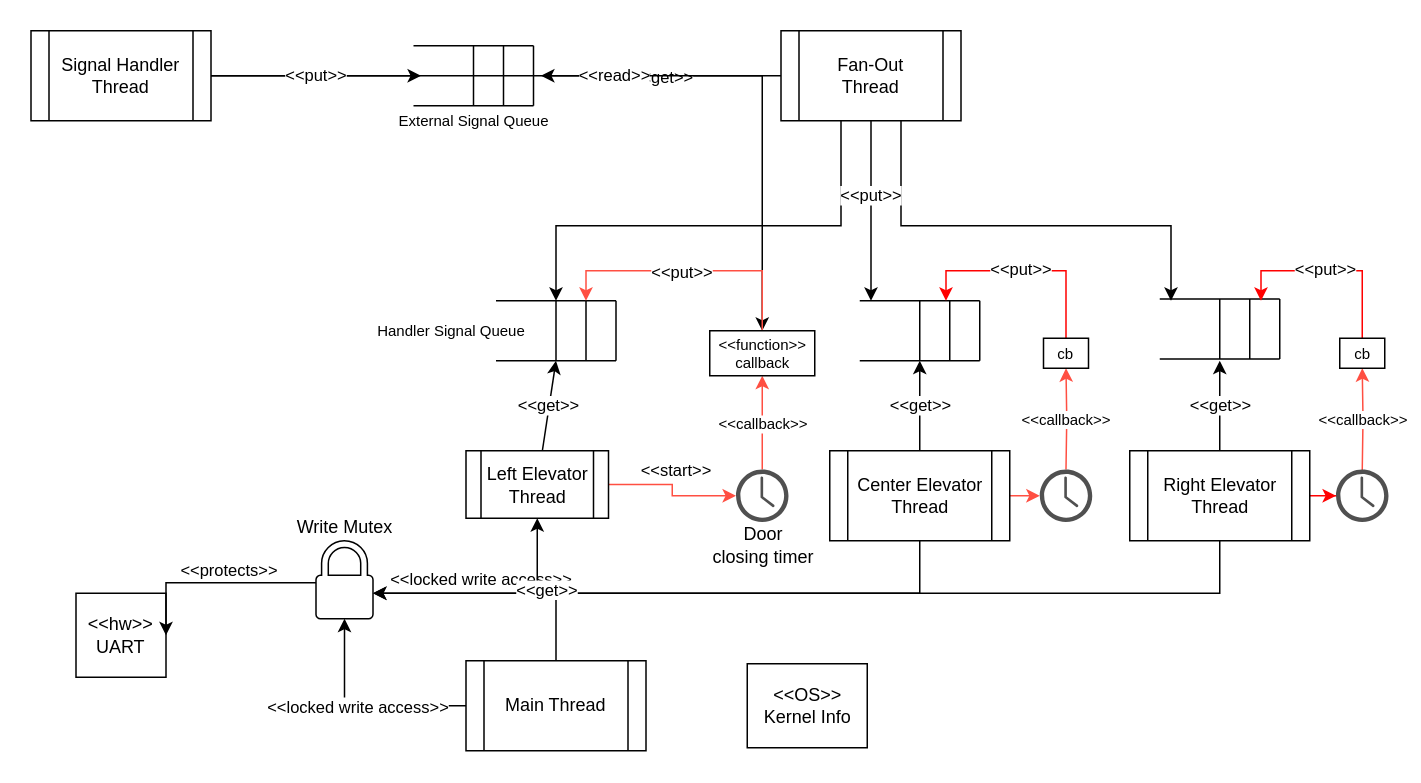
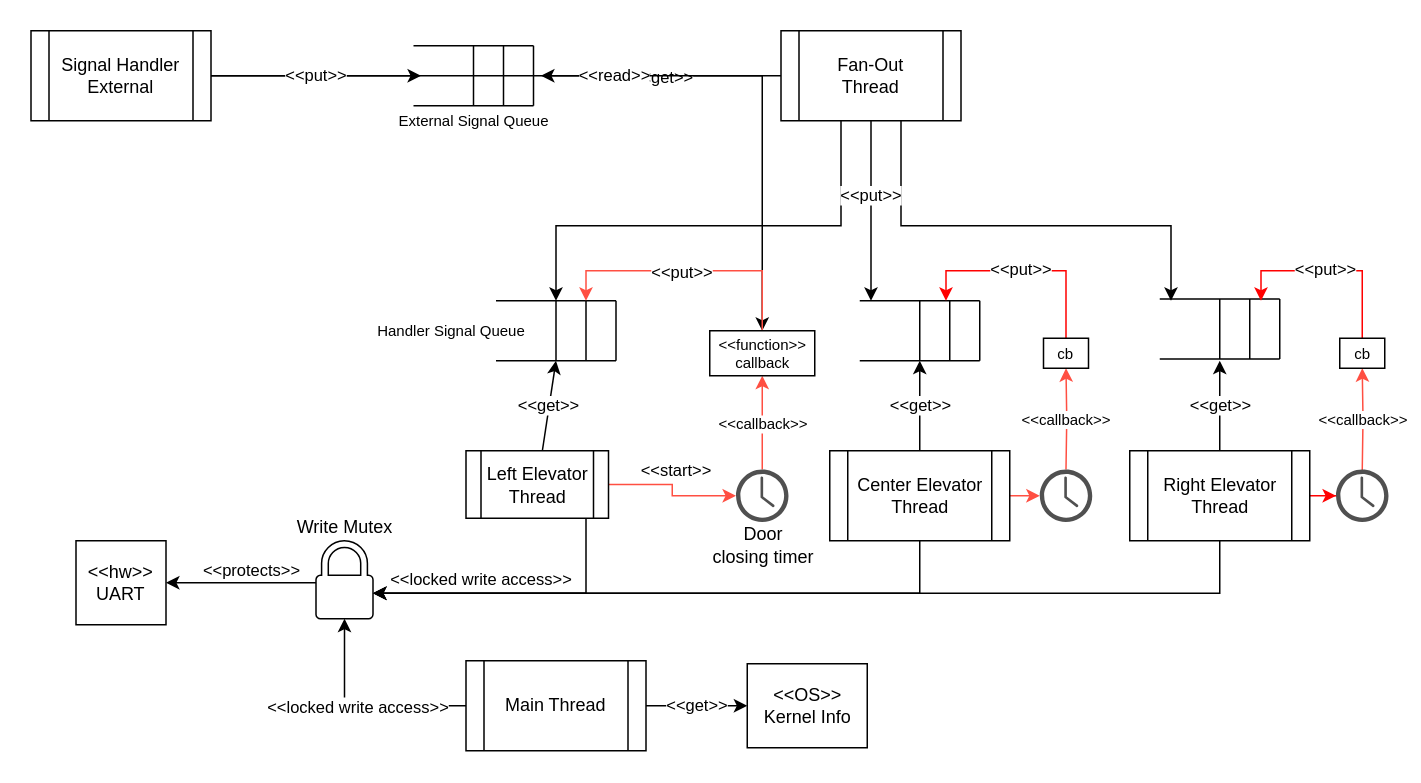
(121, 76) -> (121, 76)
none -> (586, 554)
(552, 590) -> (691, 706)
(121, 635) -> (121, 583)
